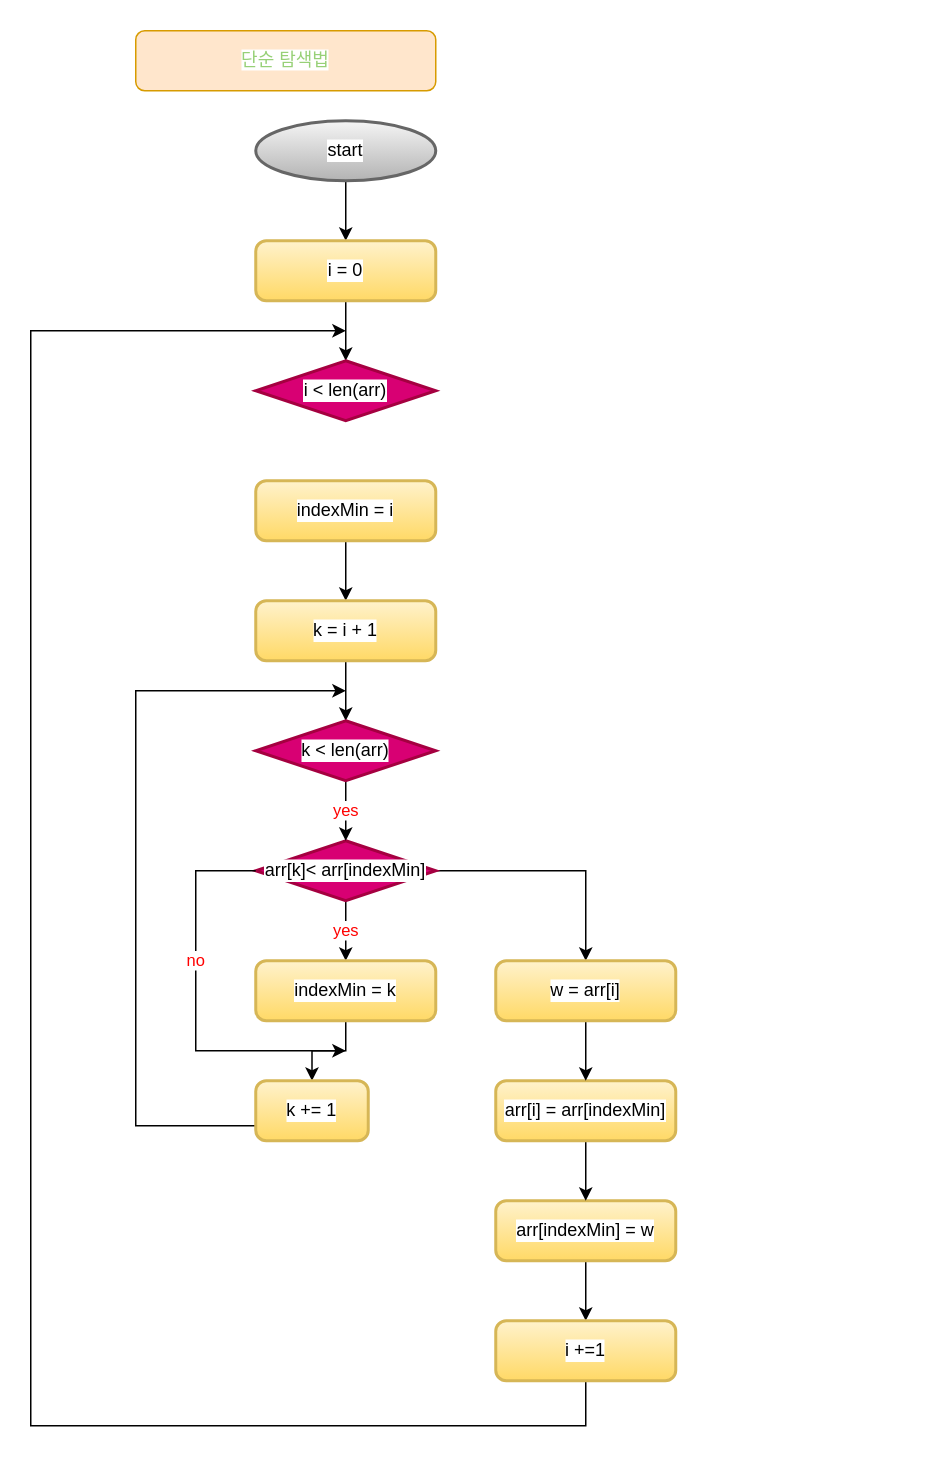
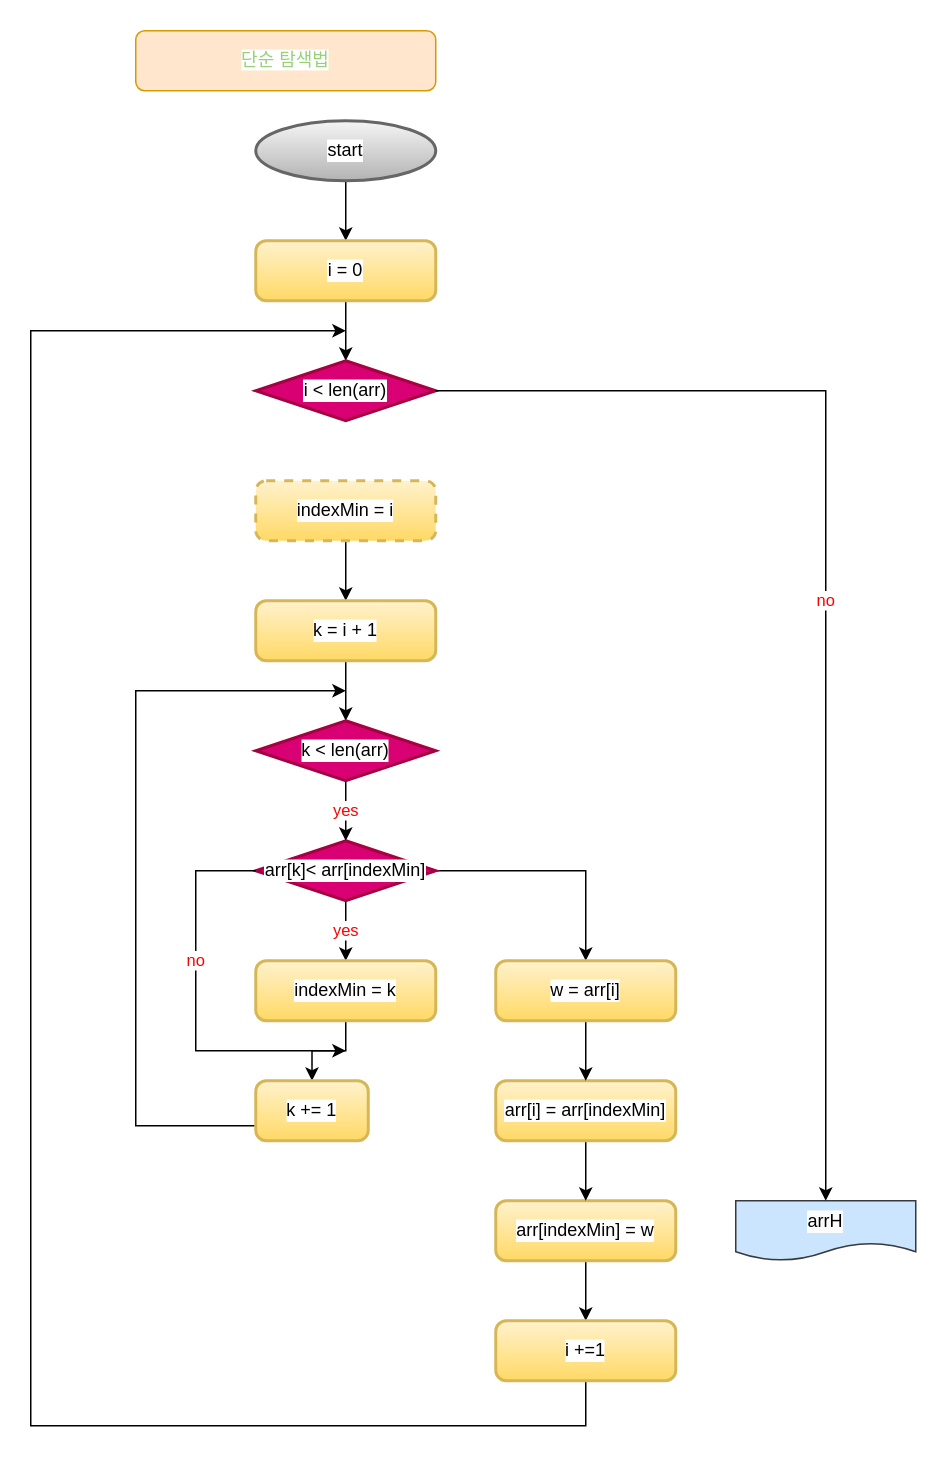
(346, 511) -> (346, 511)
none -> (826, 596)
none -> (826, 1231)
